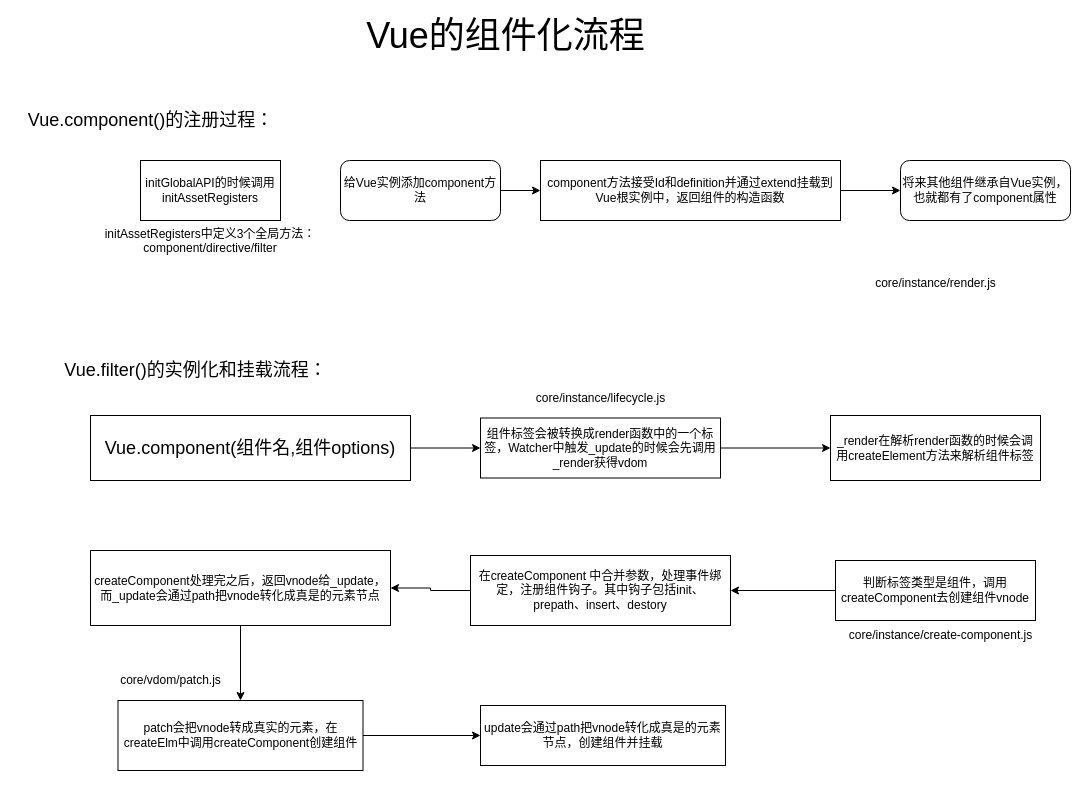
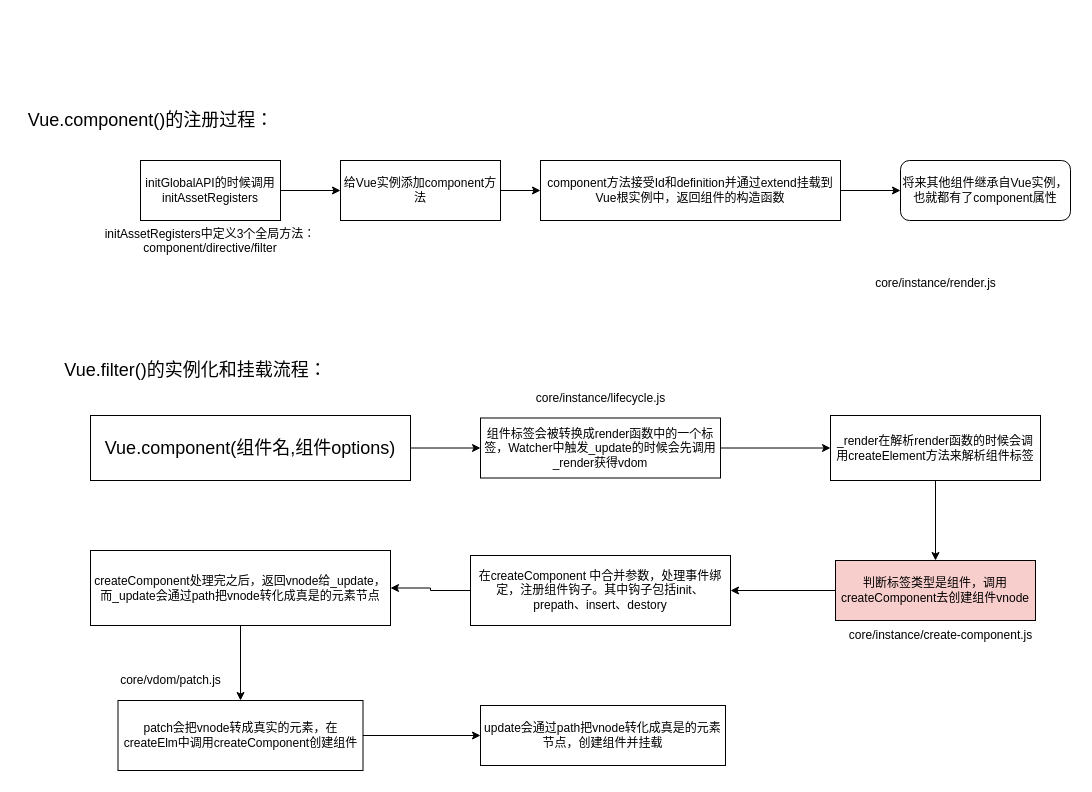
(506, 36) -> none
none -> (307, 191)
(421, 191) -> (421, 191)
none -> (936, 517)
(936, 591) -> (936, 591)
